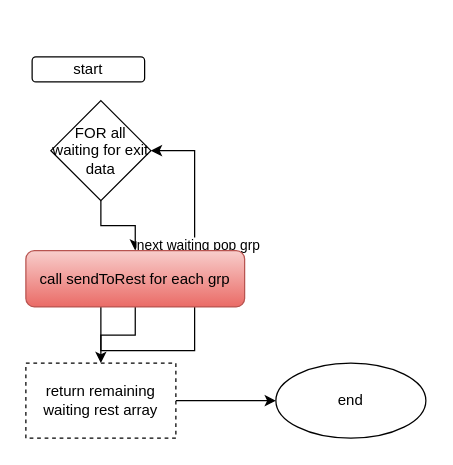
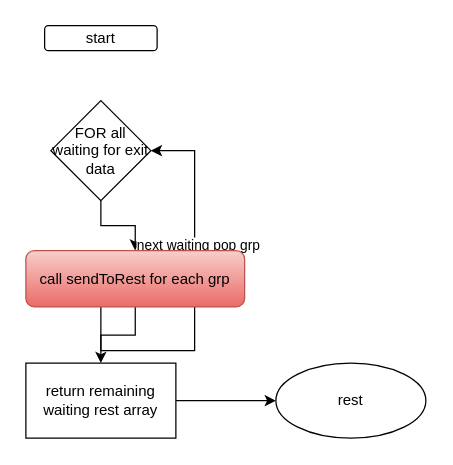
(88, 69) -> (101, 38)
(101, 401) -> (101, 401)
(351, 401) -> (351, 401)
